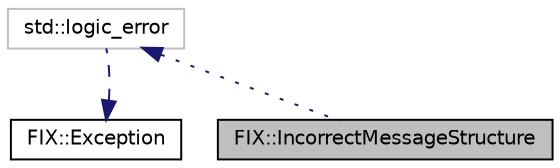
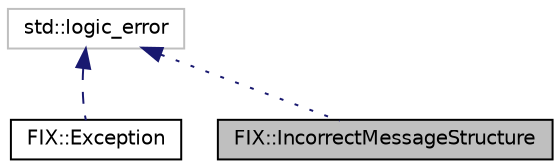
(109, 74) -> (83, 94)
